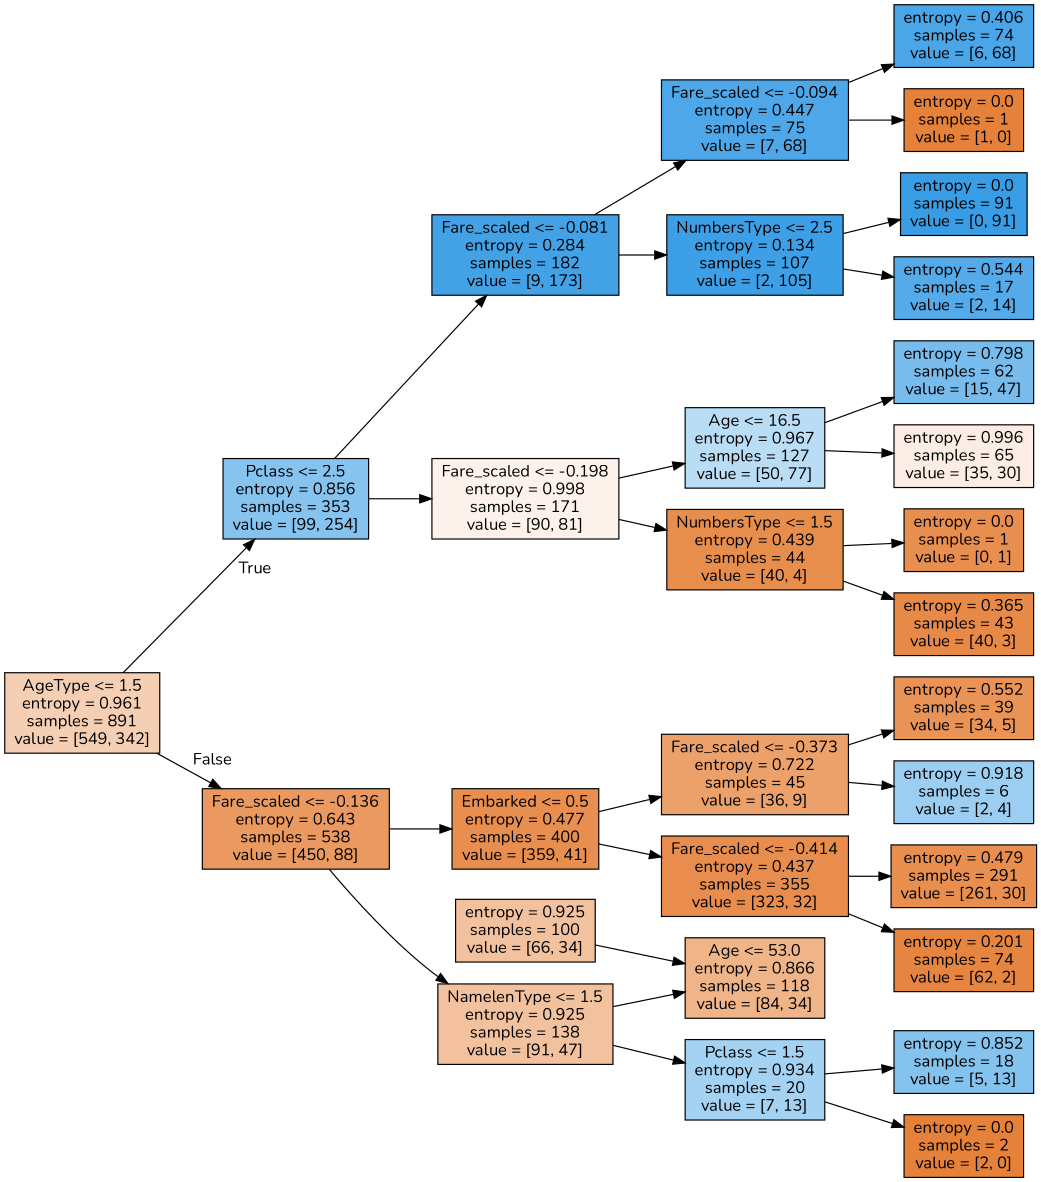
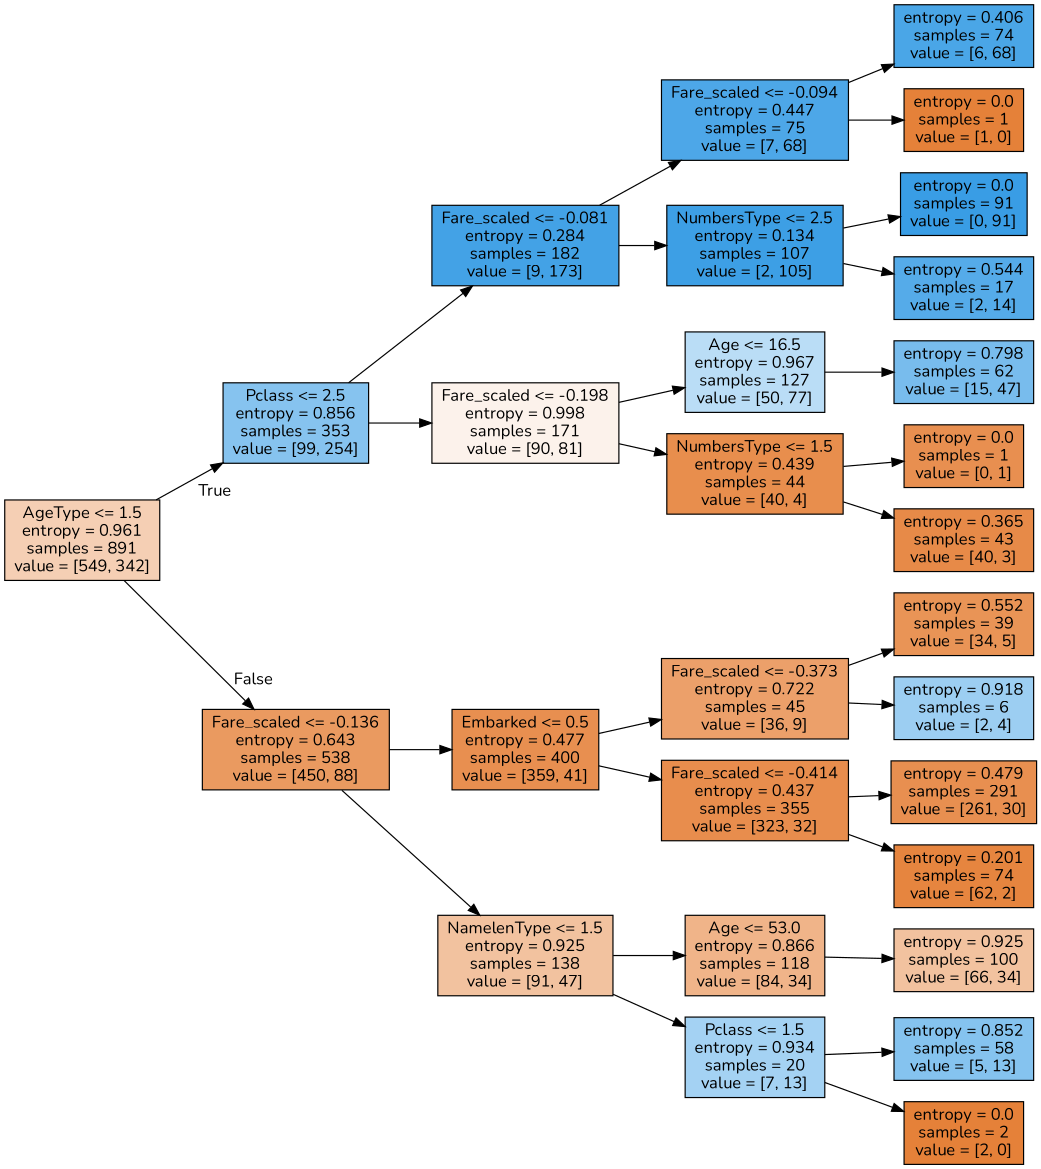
(964, 456) -> none
(634, 953) -> (853, 958)
(964, 1062) -> (964, 1049)
